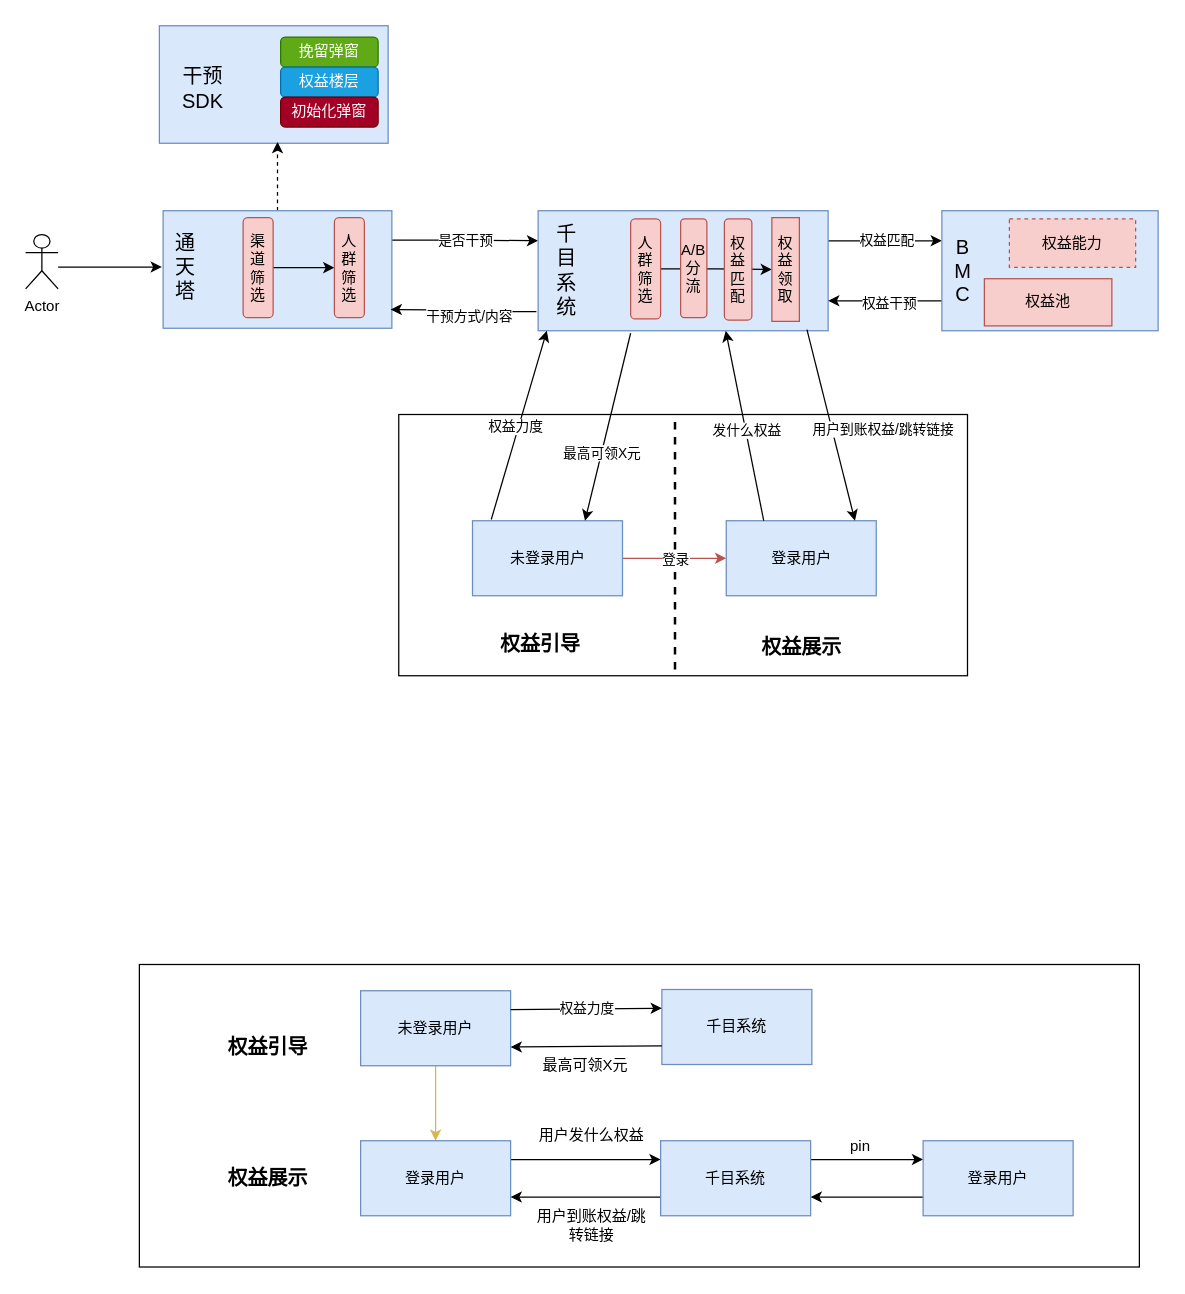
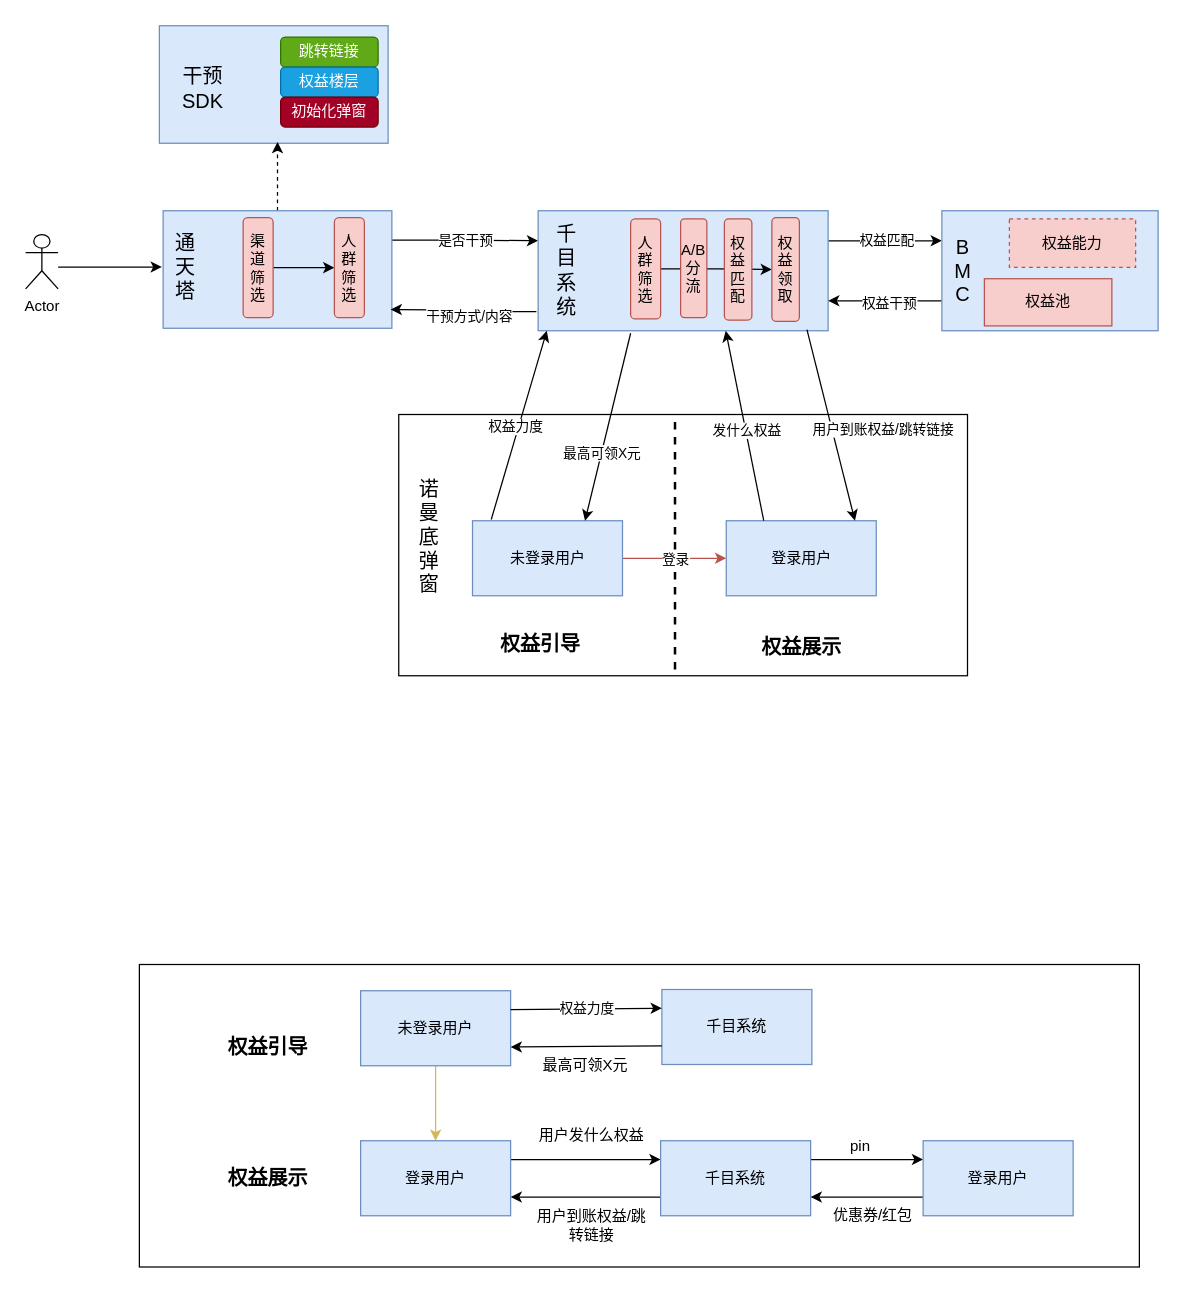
(329, 52) -> (329, 52)
(786, 269) -> (786, 269)
none -> (429, 537)
none -> (873, 1216)
